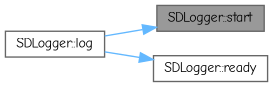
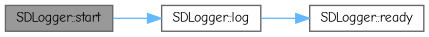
(124, 33) -> (130, 18)
